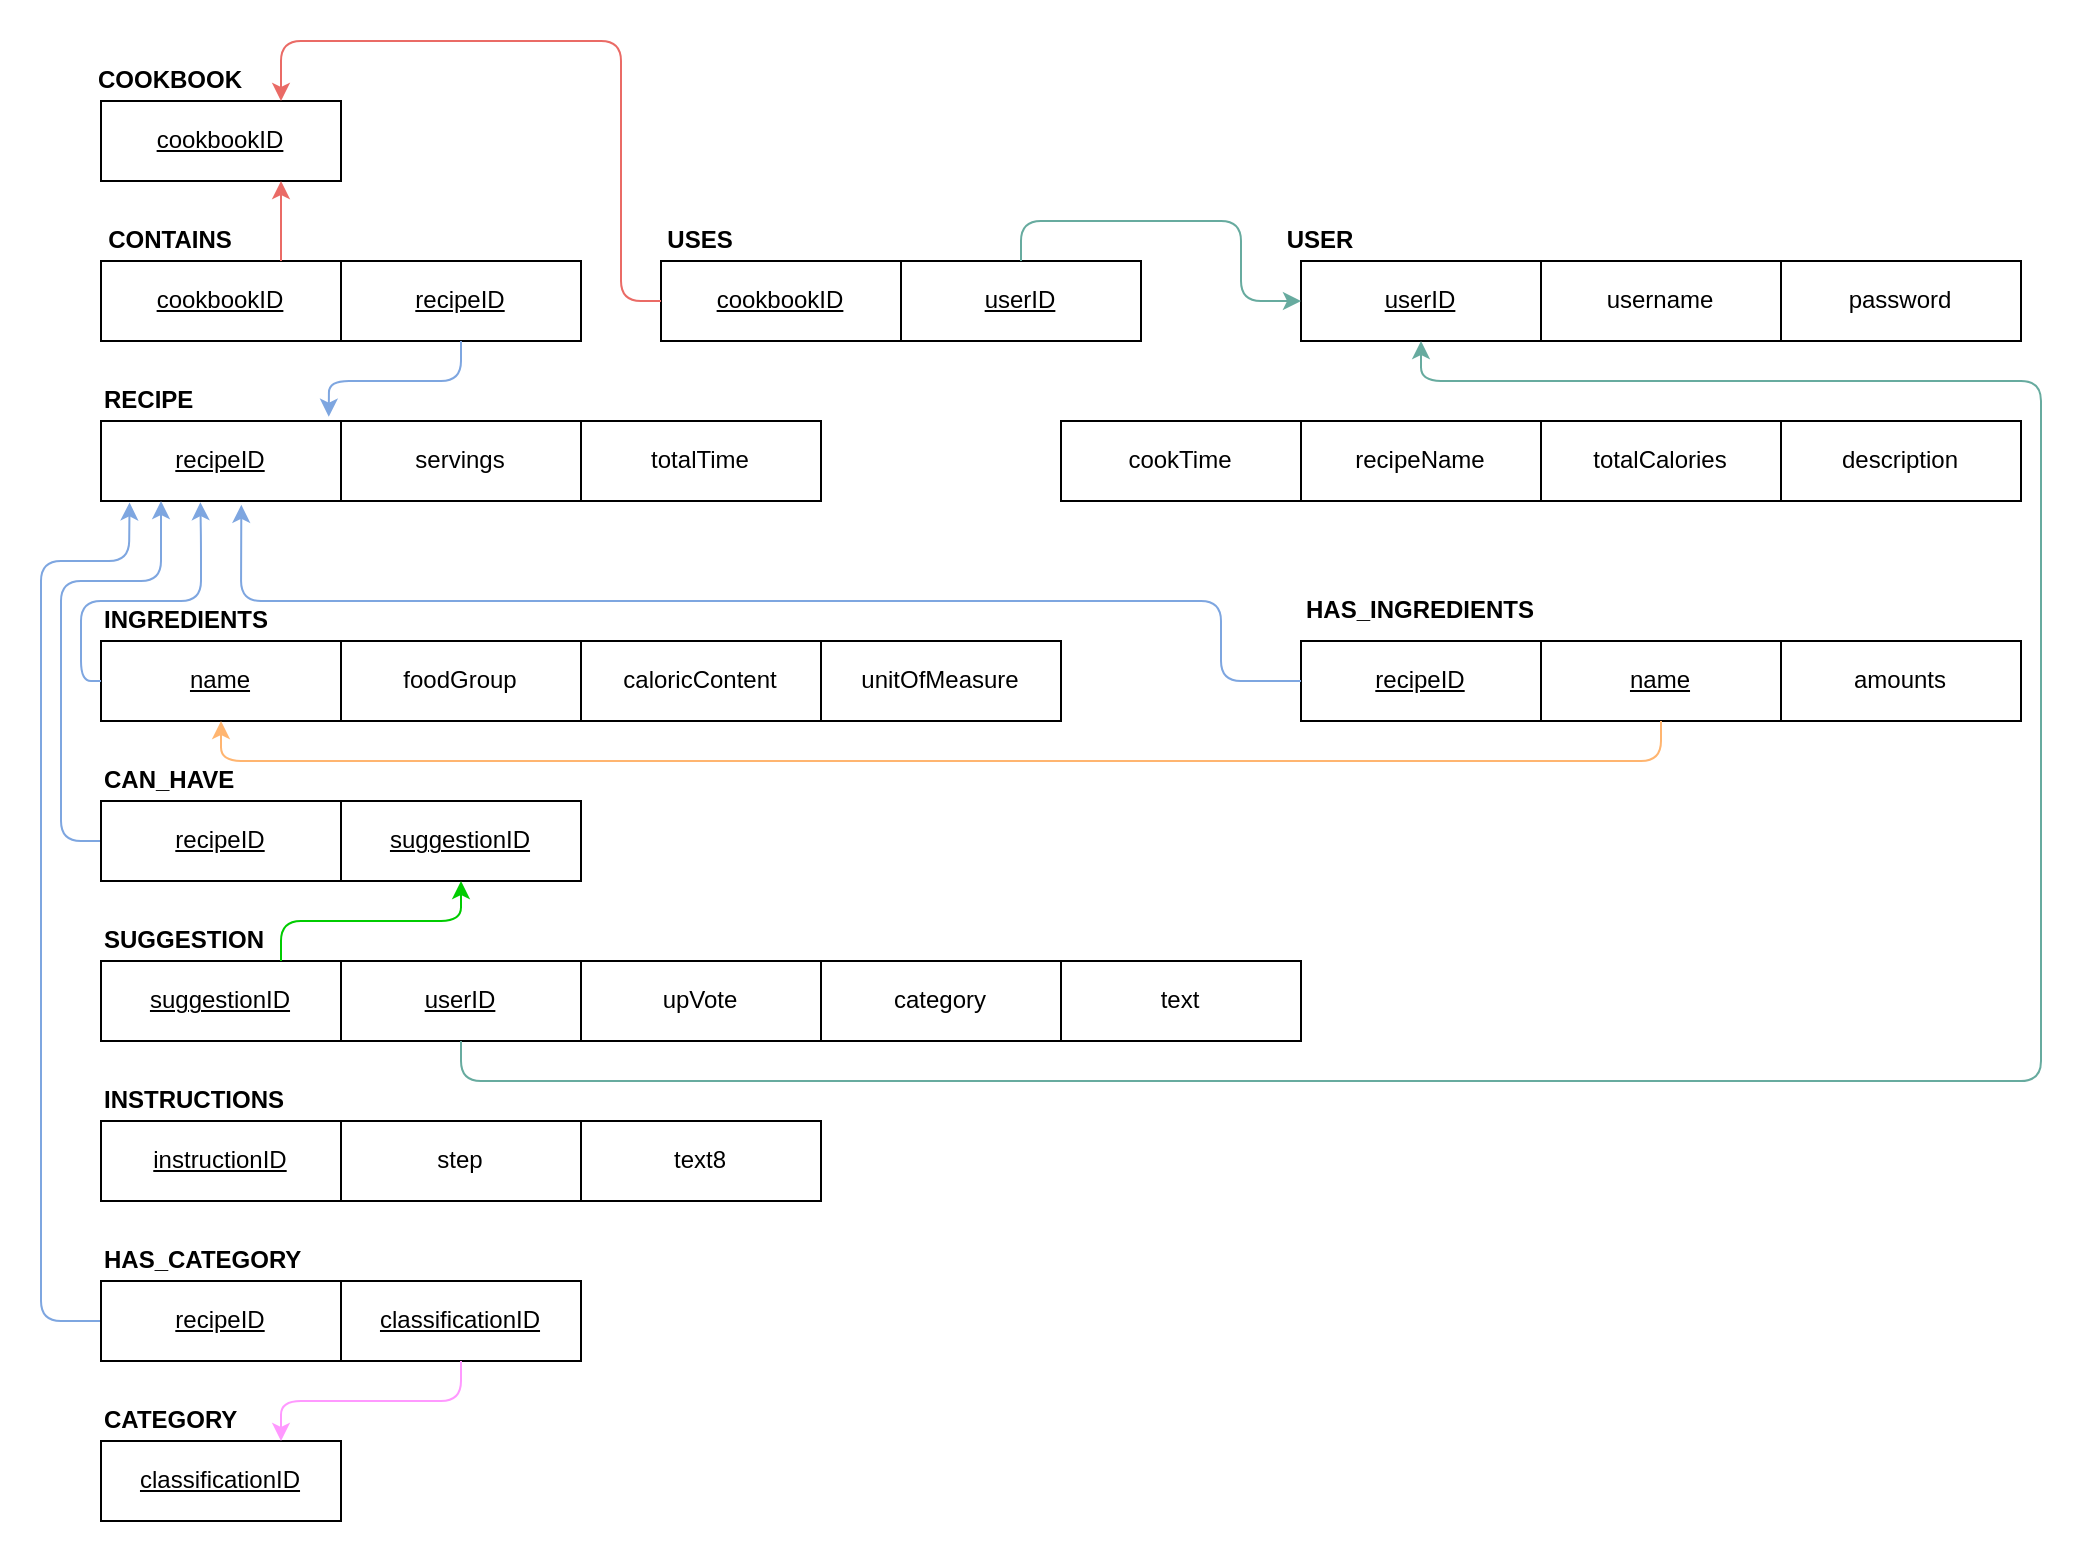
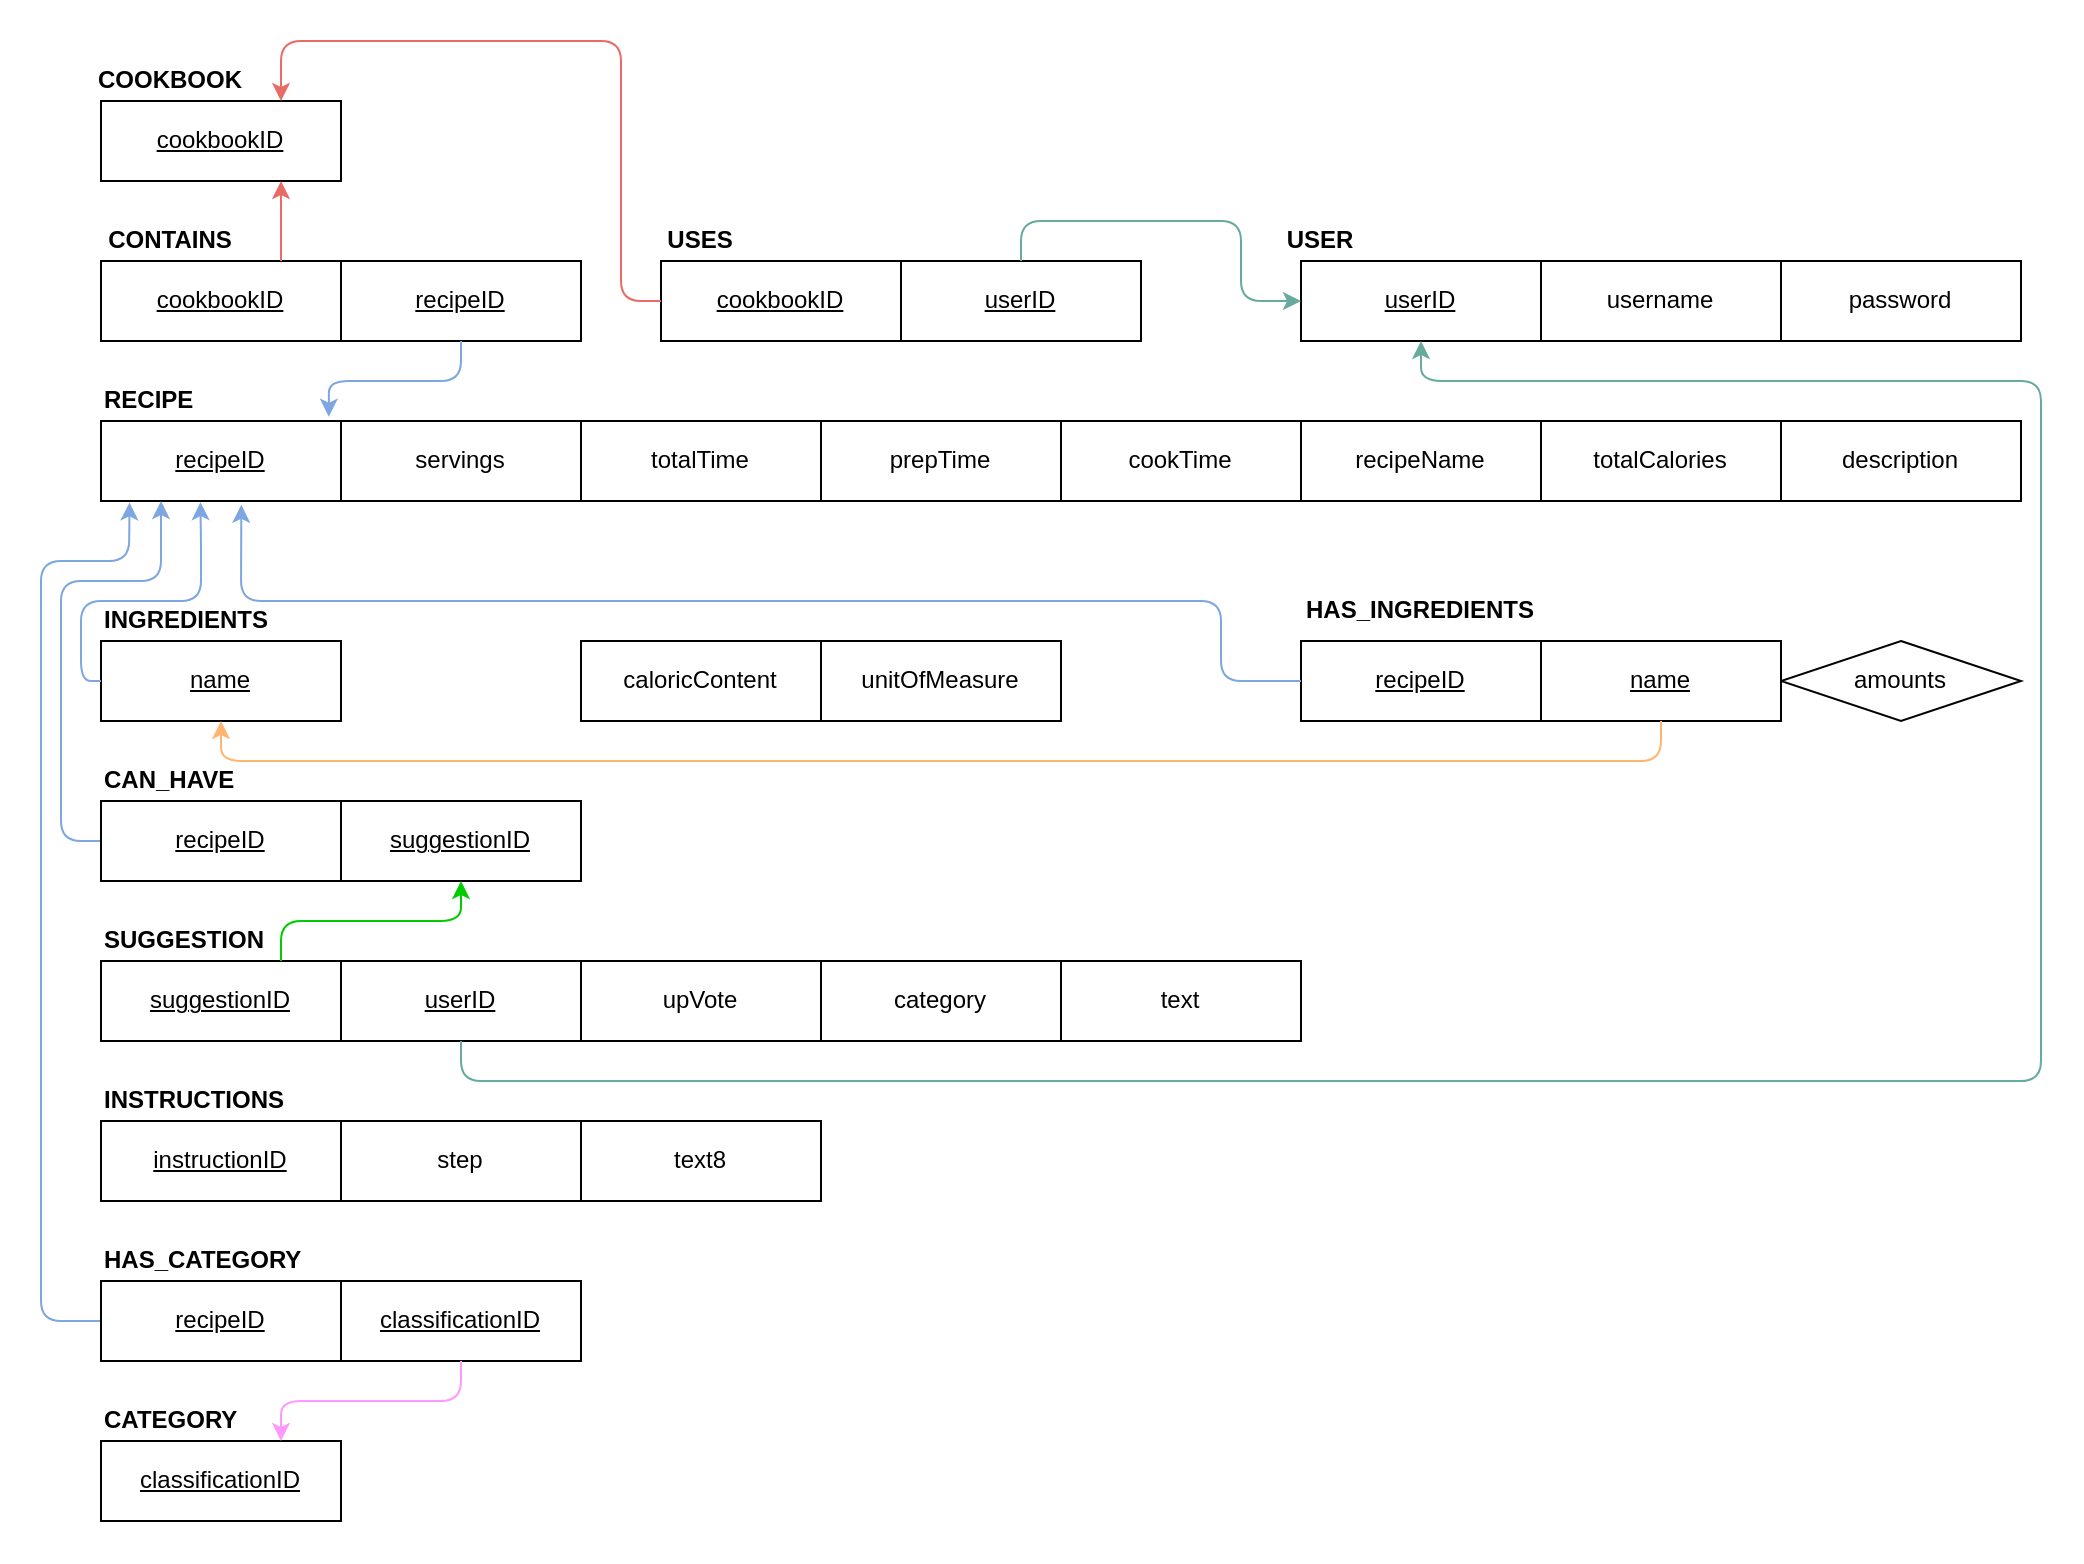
none -> (941, 461)
(461, 681) -> none
(1901, 681) -> (1901, 681)
